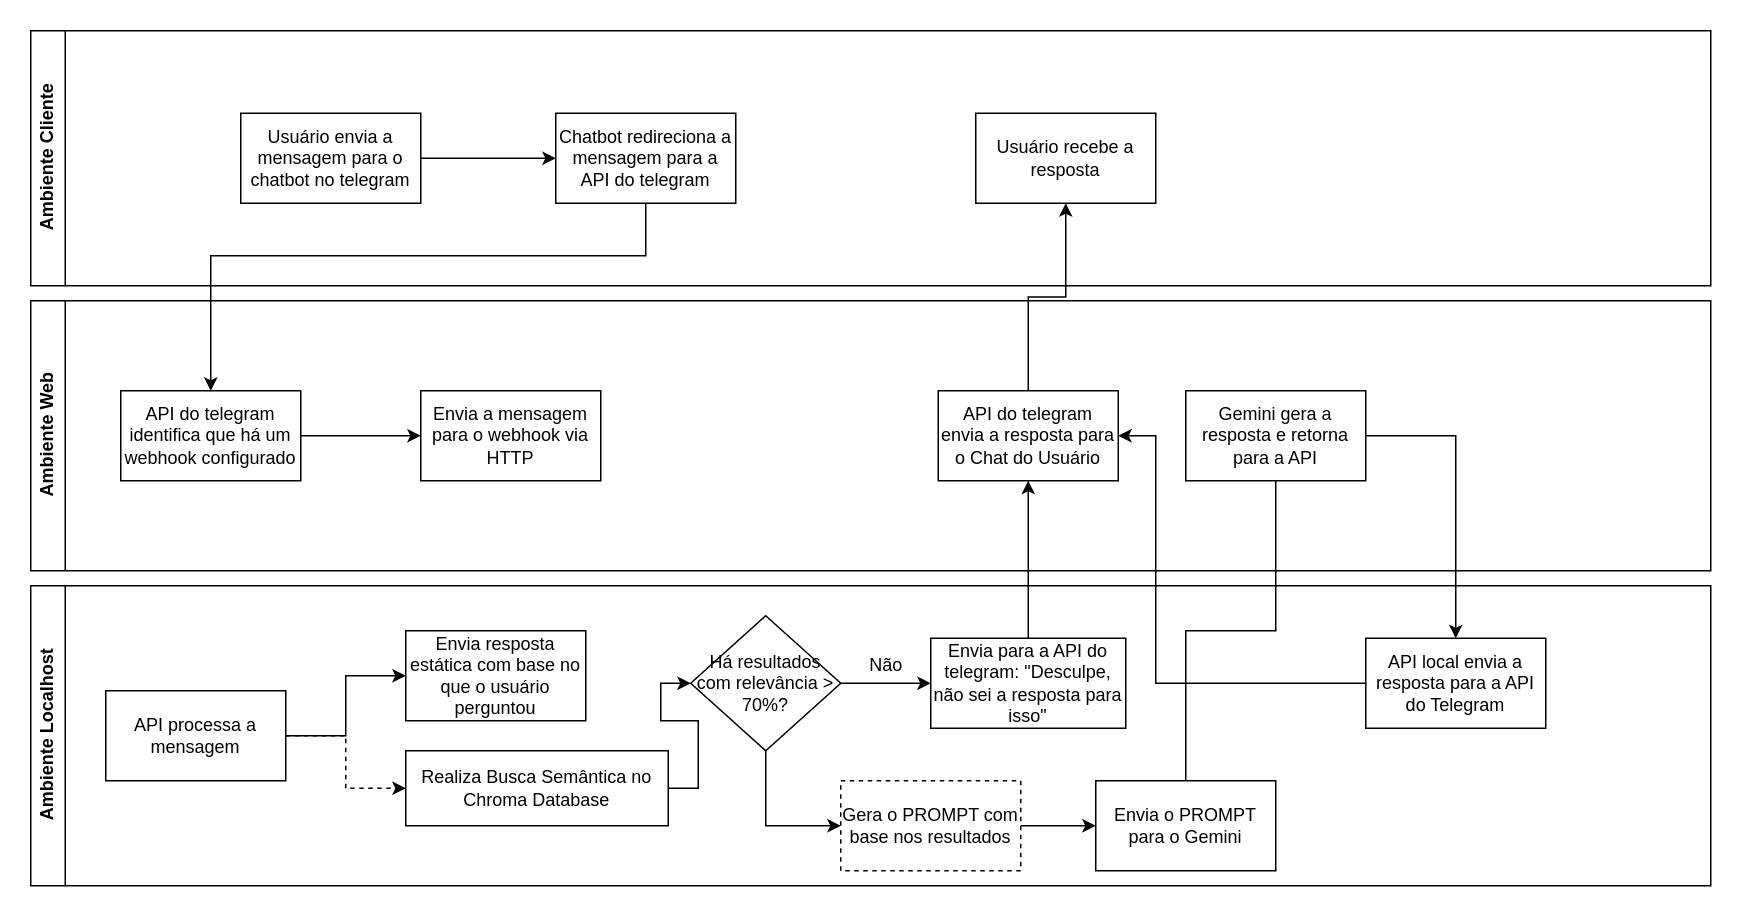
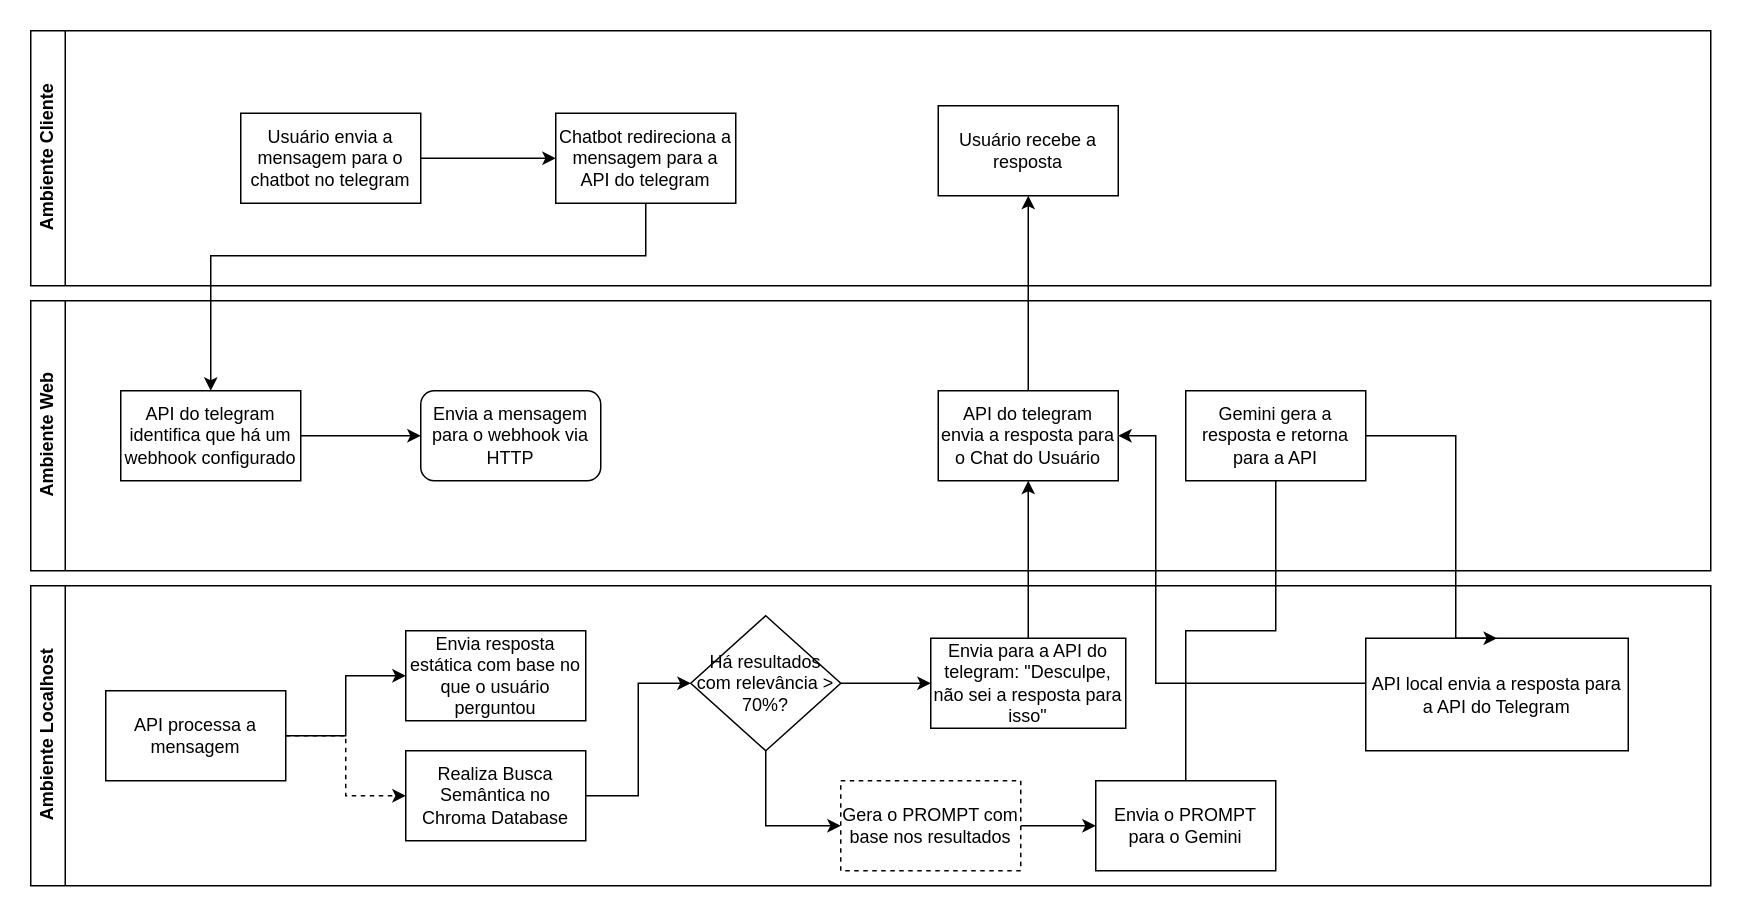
(1066, 158) -> (1028, 151)
(511, 436) -> (511, 436)
(886, 665) -> none
(1456, 683) -> (1497, 695)
(537, 788) -> (496, 796)
